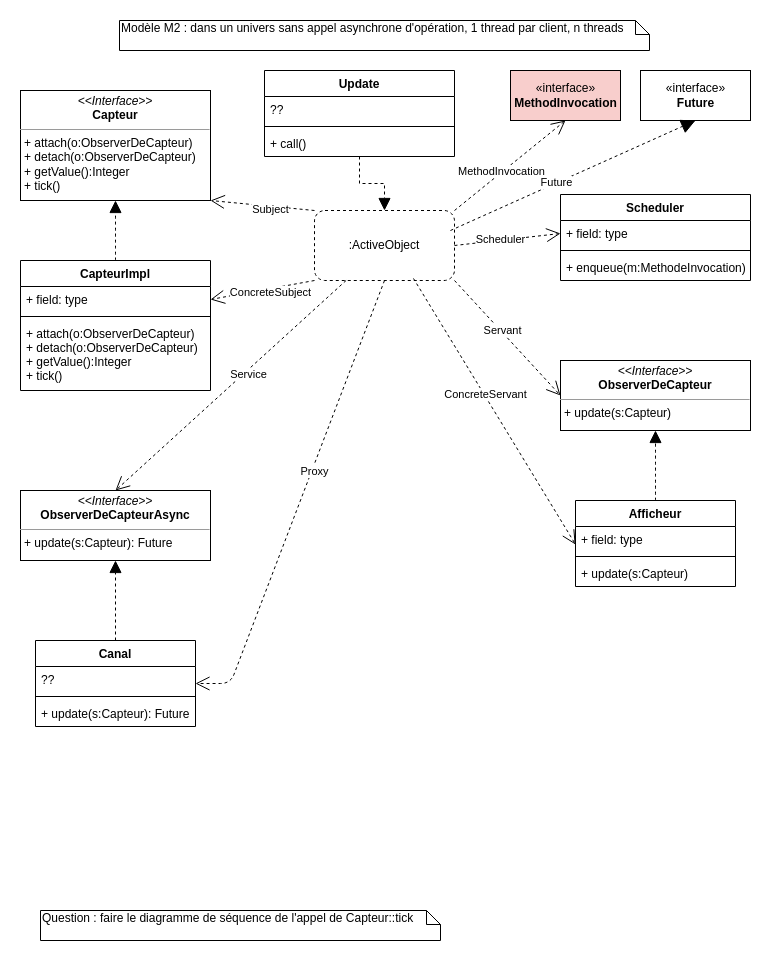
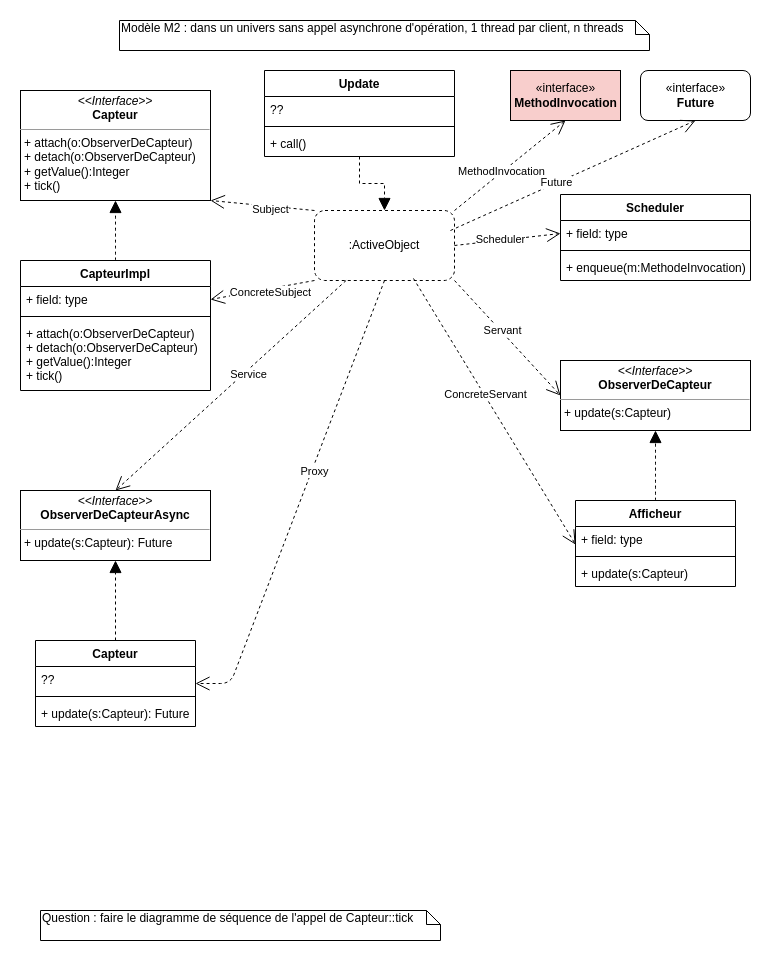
(696, 96) -> (696, 96)
(682, 127) -> (687, 124)
(115, 654) -> (115, 654)
